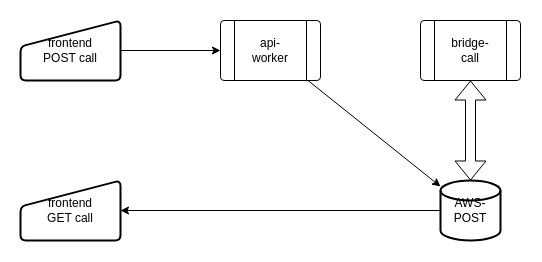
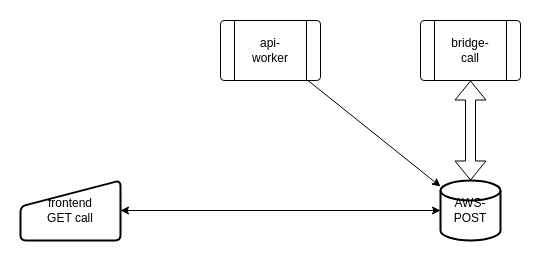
(71, 51) -> none
(167, 51) -> none
(435, 211) -> (432, 211)
